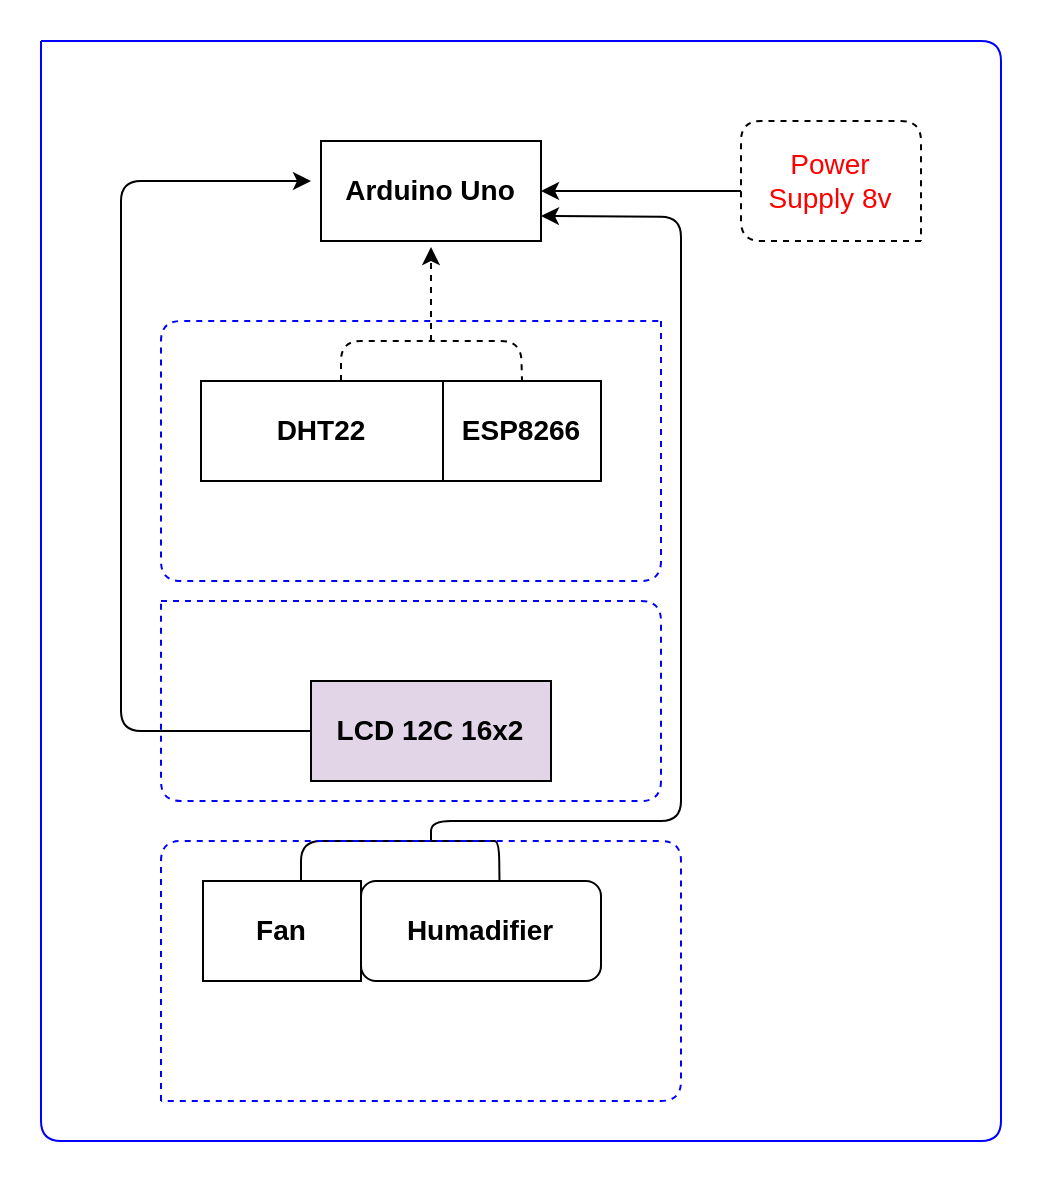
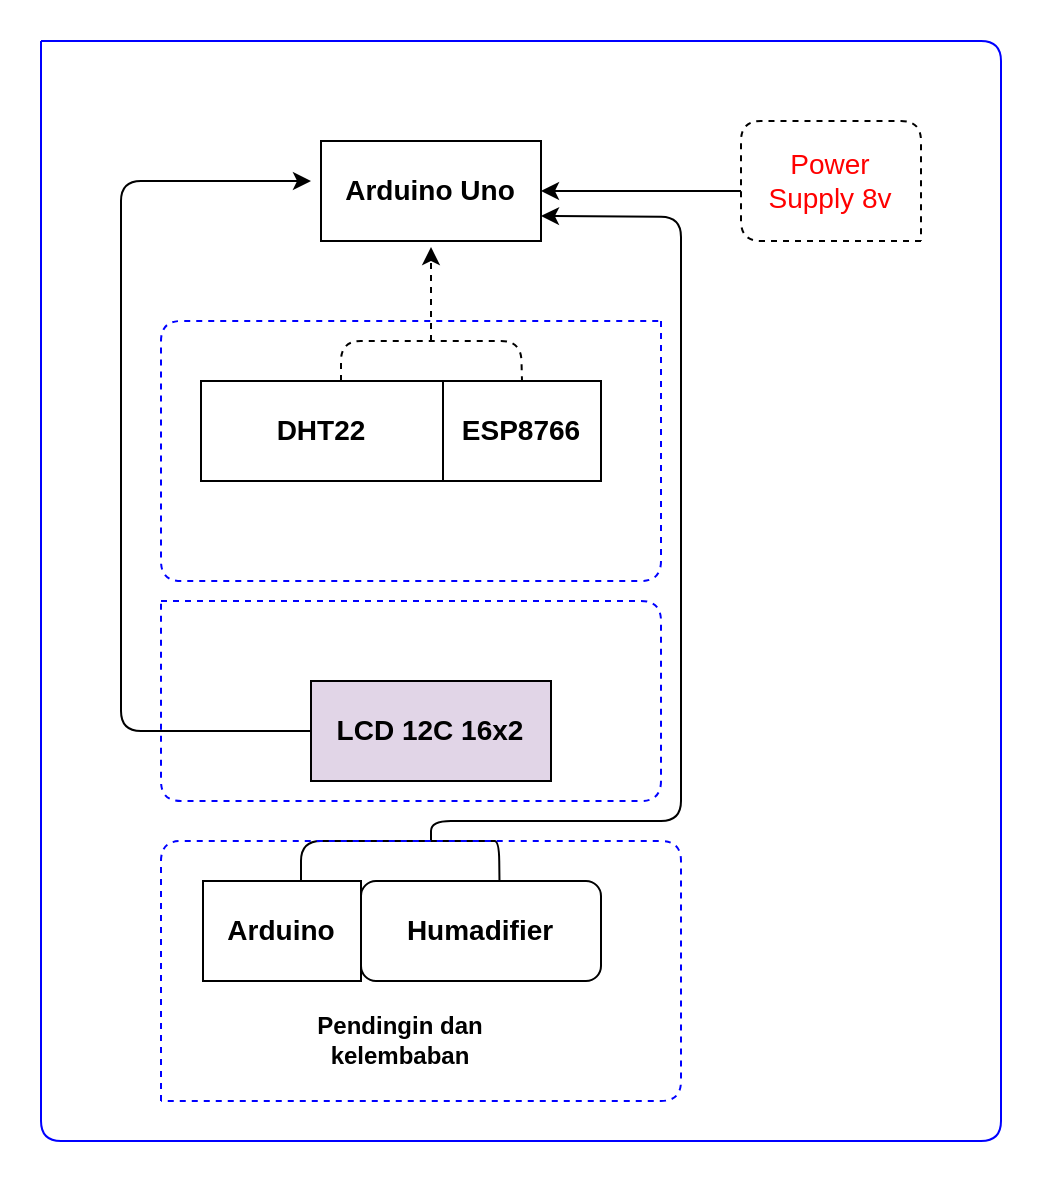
(522, 431) -> (522, 431)
(282, 931) -> (282, 931)
none -> (401, 1041)
